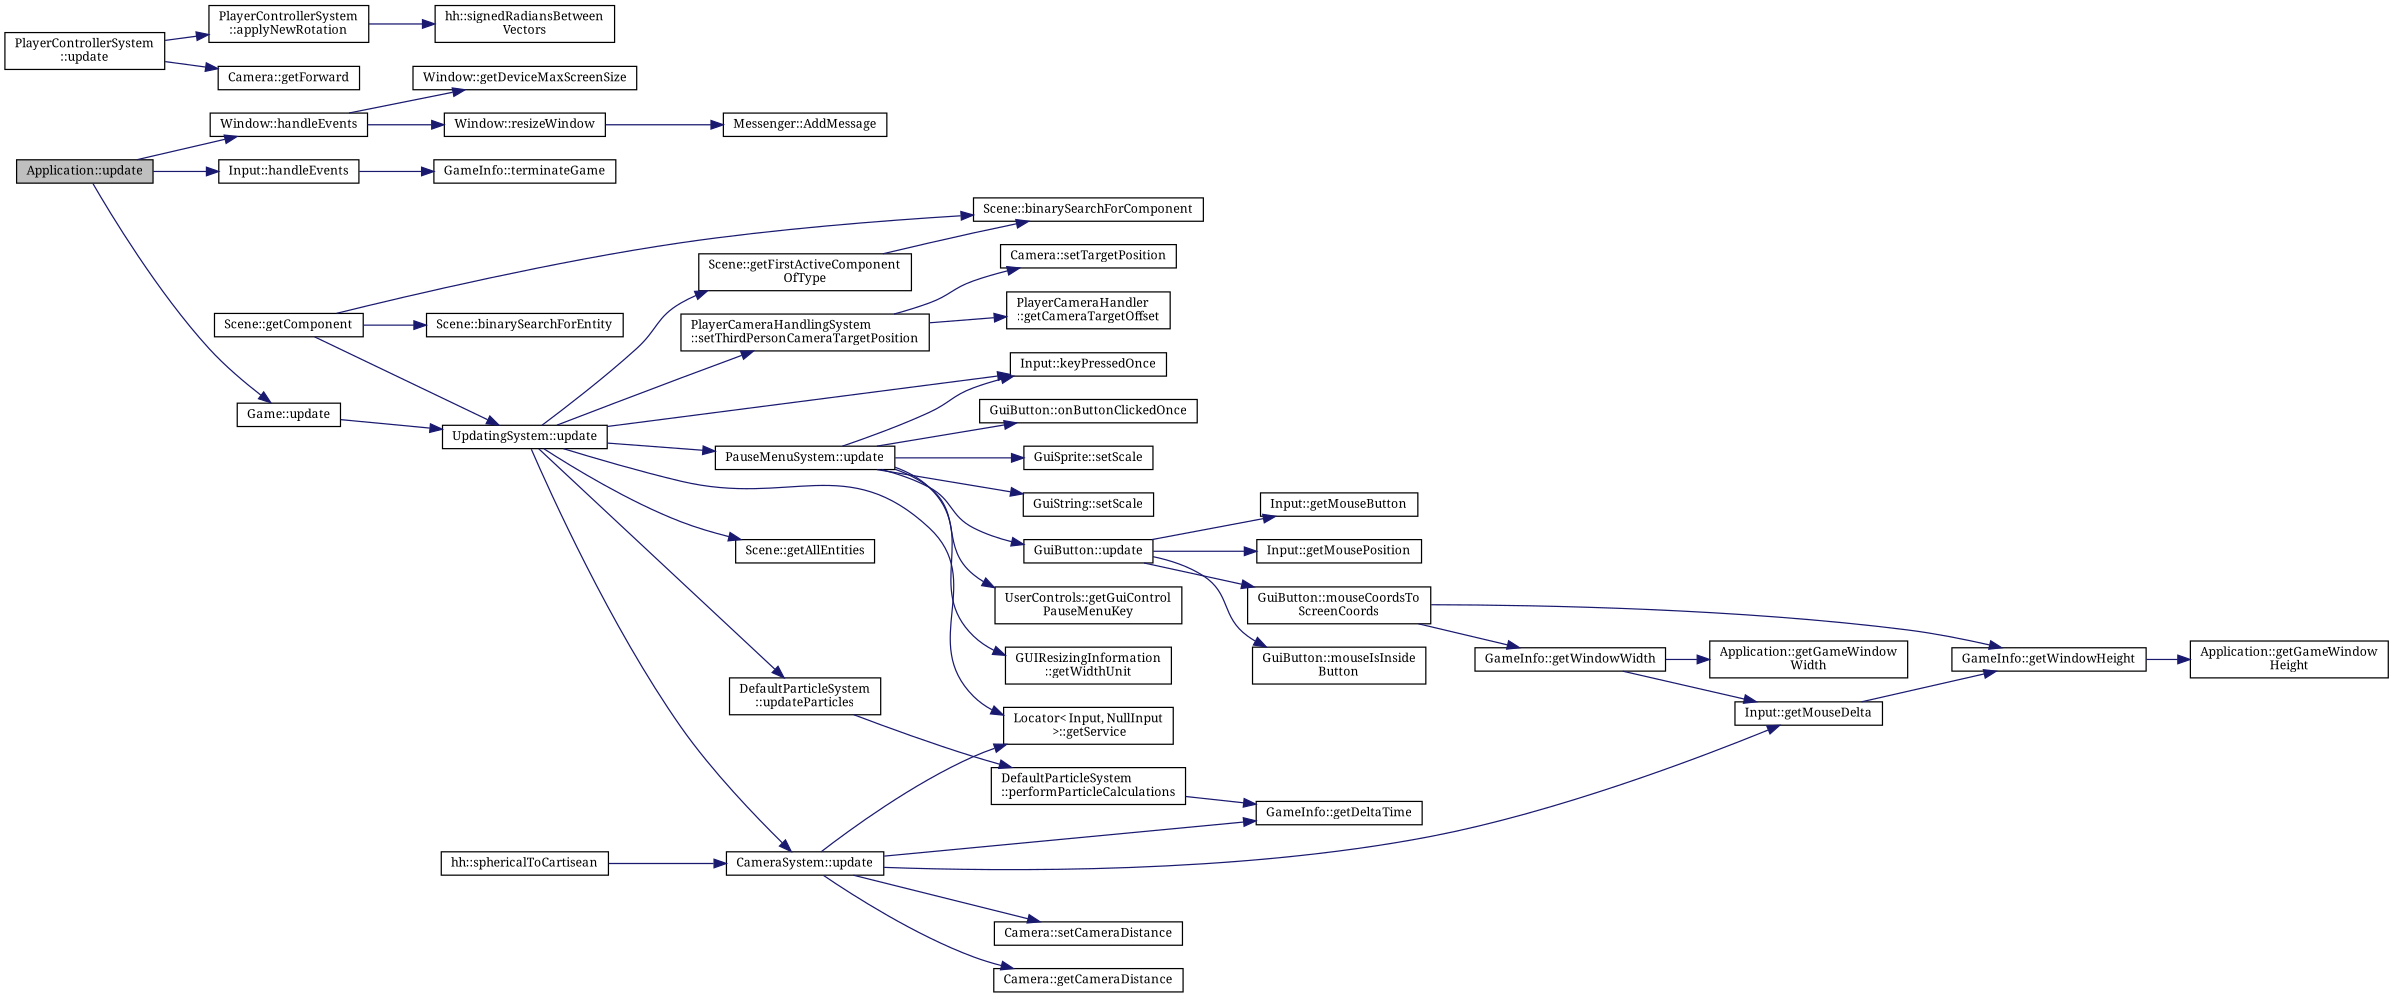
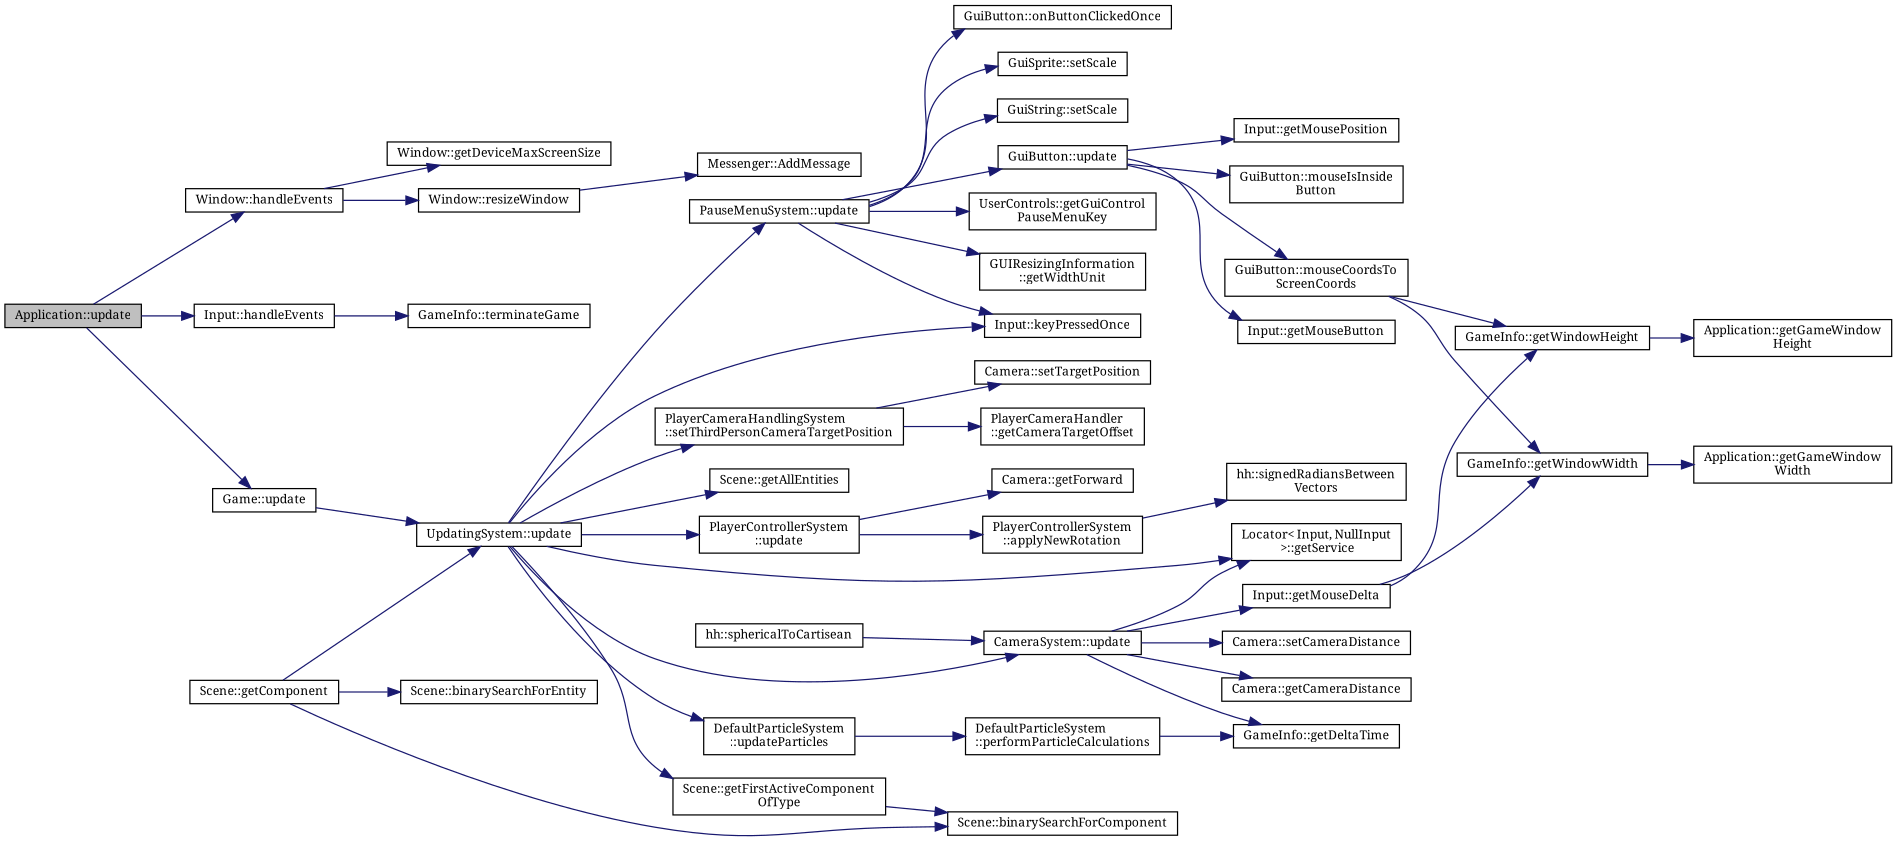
none -> (634, 535)
(1684, 685) -> (1460, 543)
